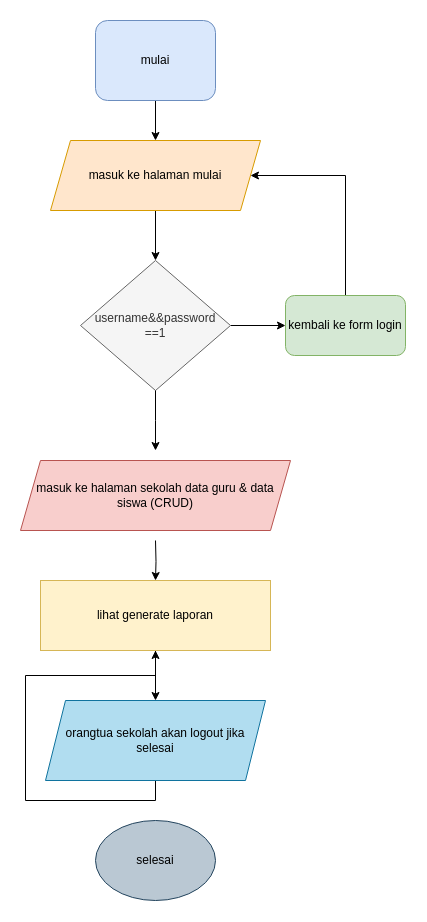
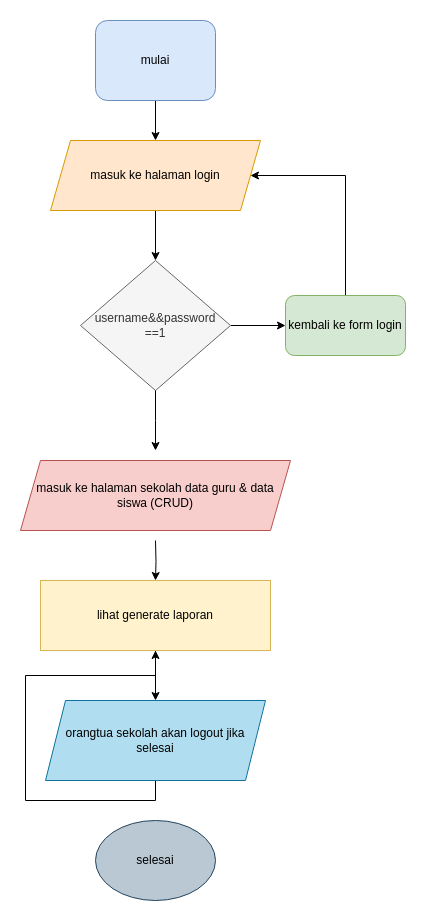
(156, 176) -> (156, 176)
